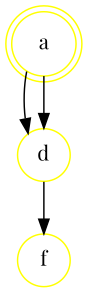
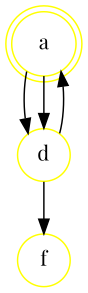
none -> (63, 110)
